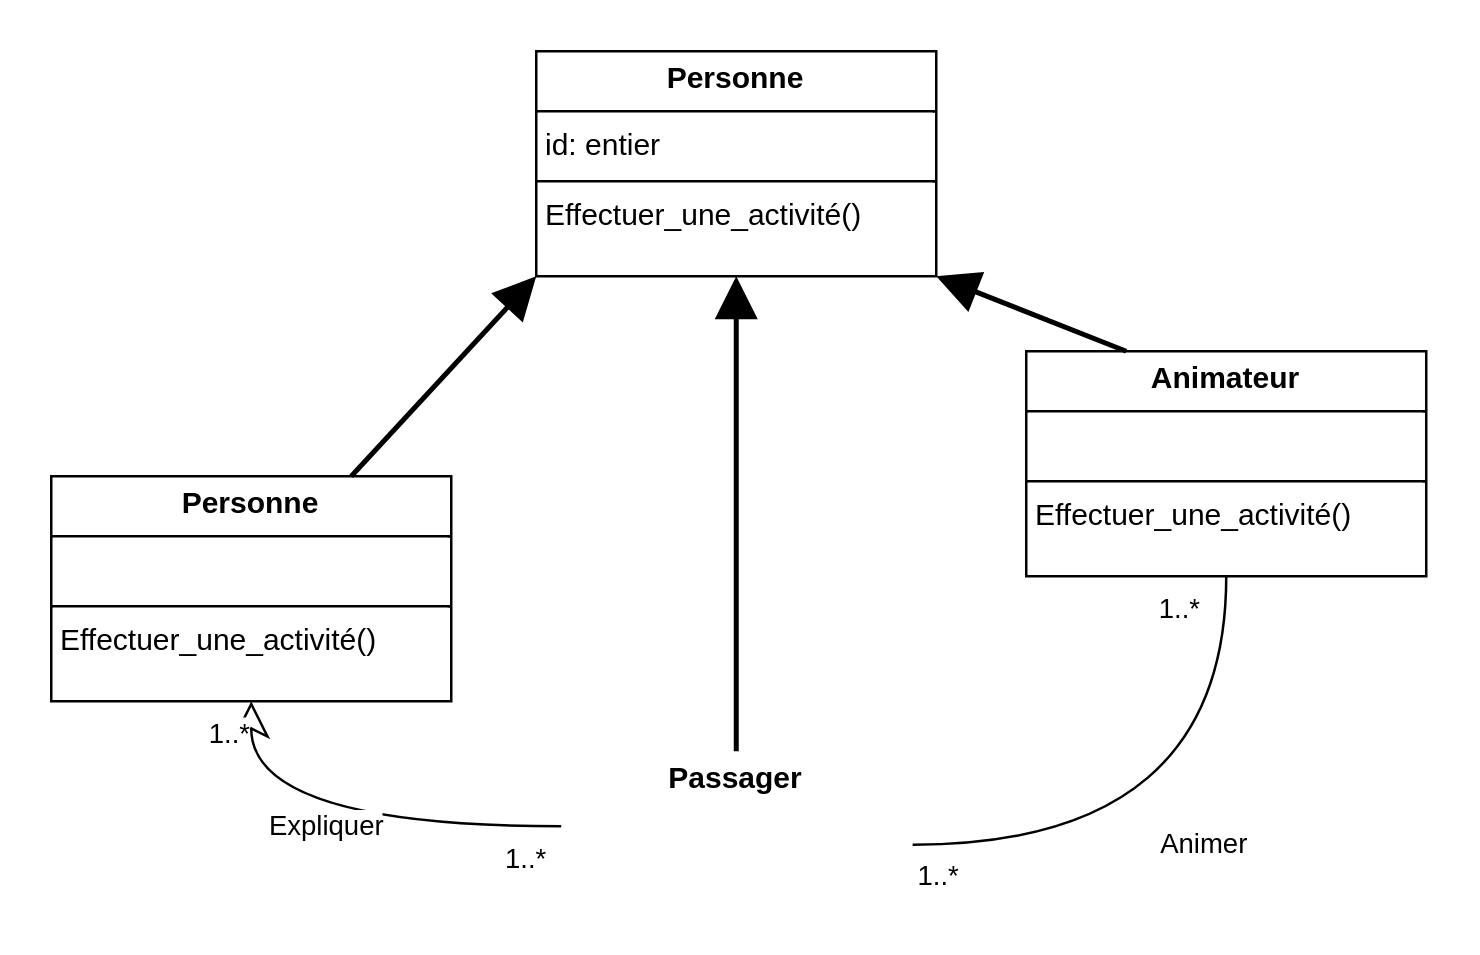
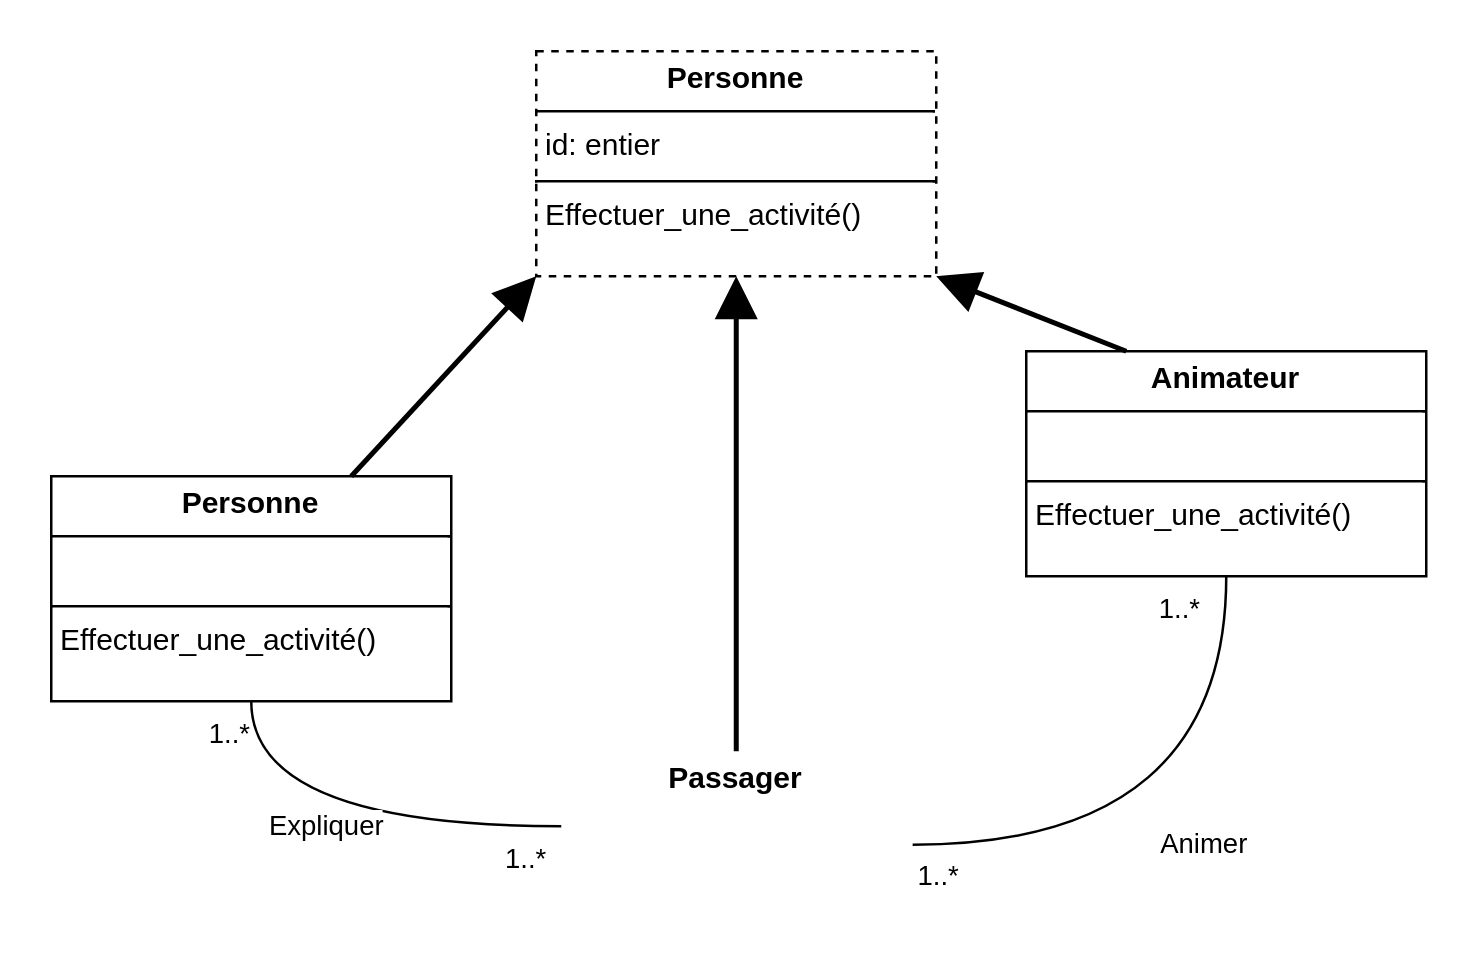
(736, 164) -> (736, 164)
(294, 787) -> (344, 800)
